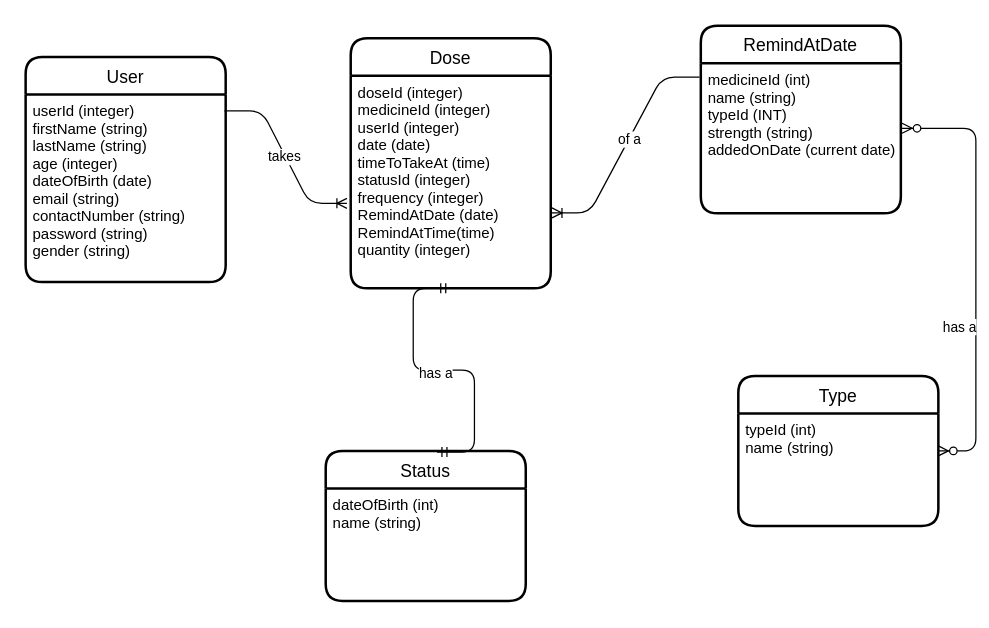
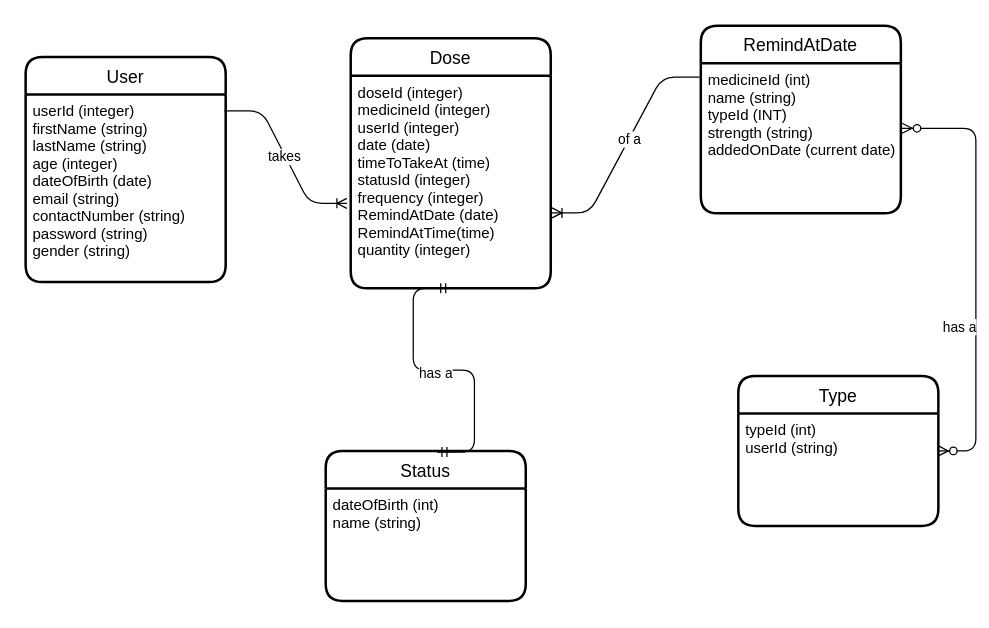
(792, 430) -> (792, 430)
